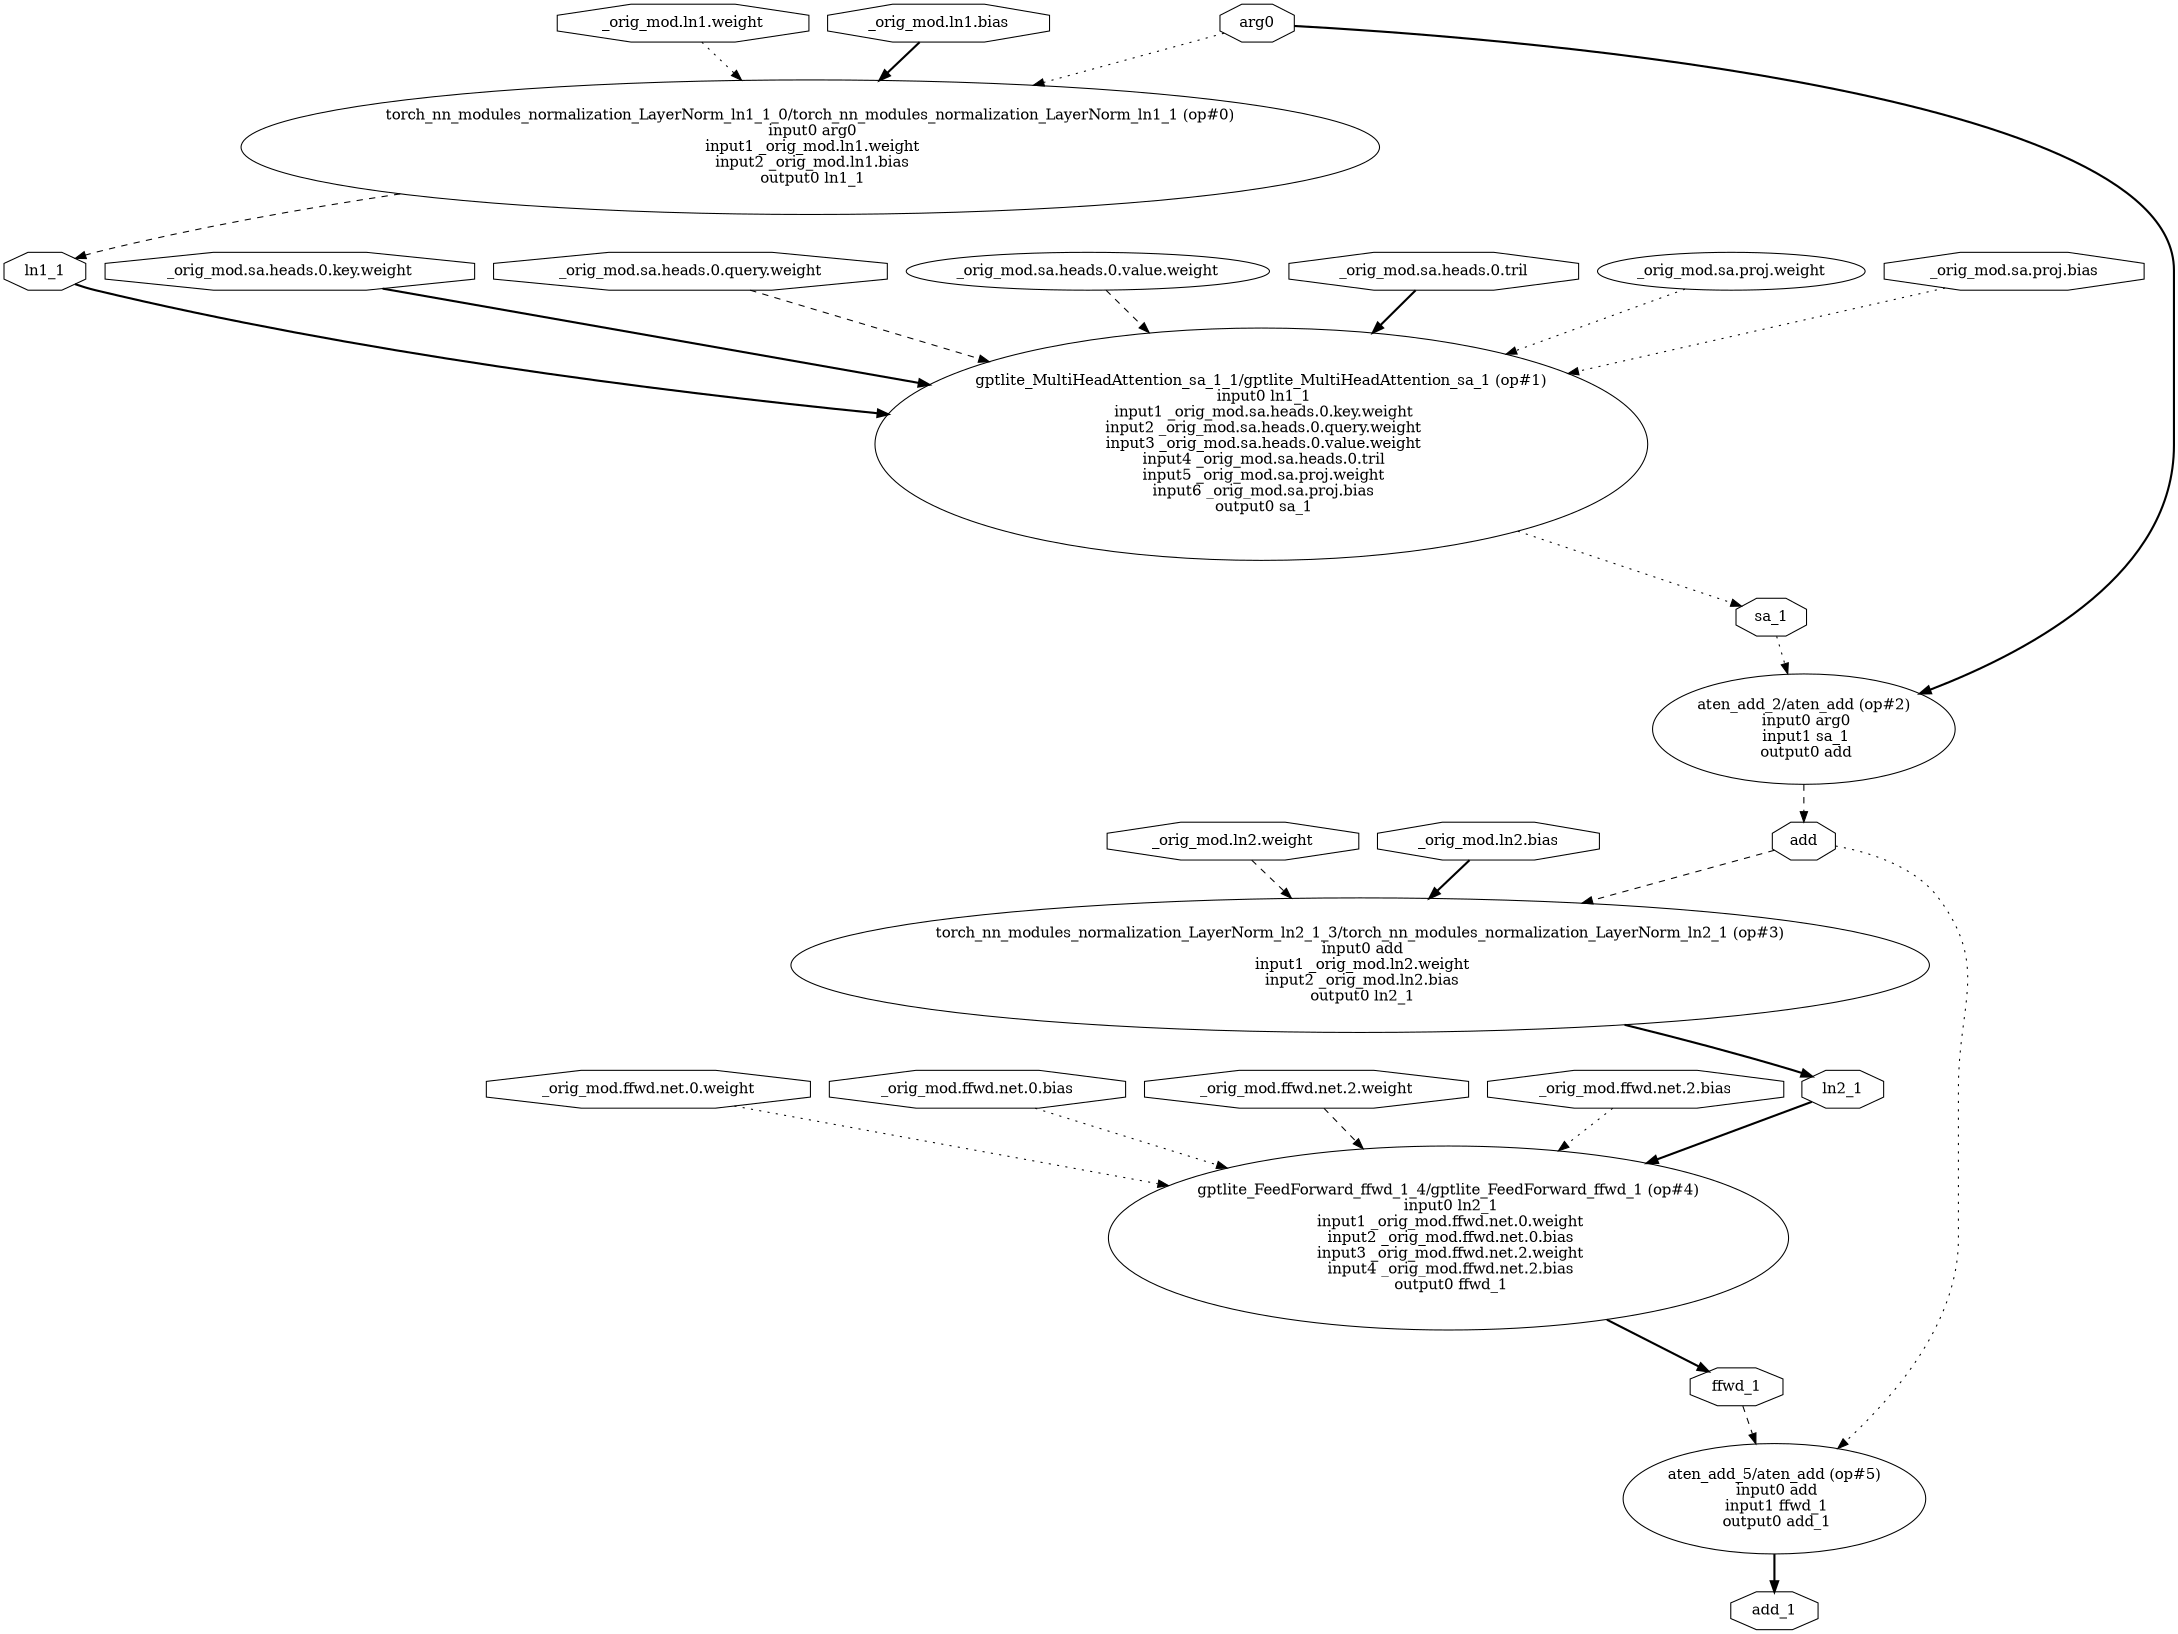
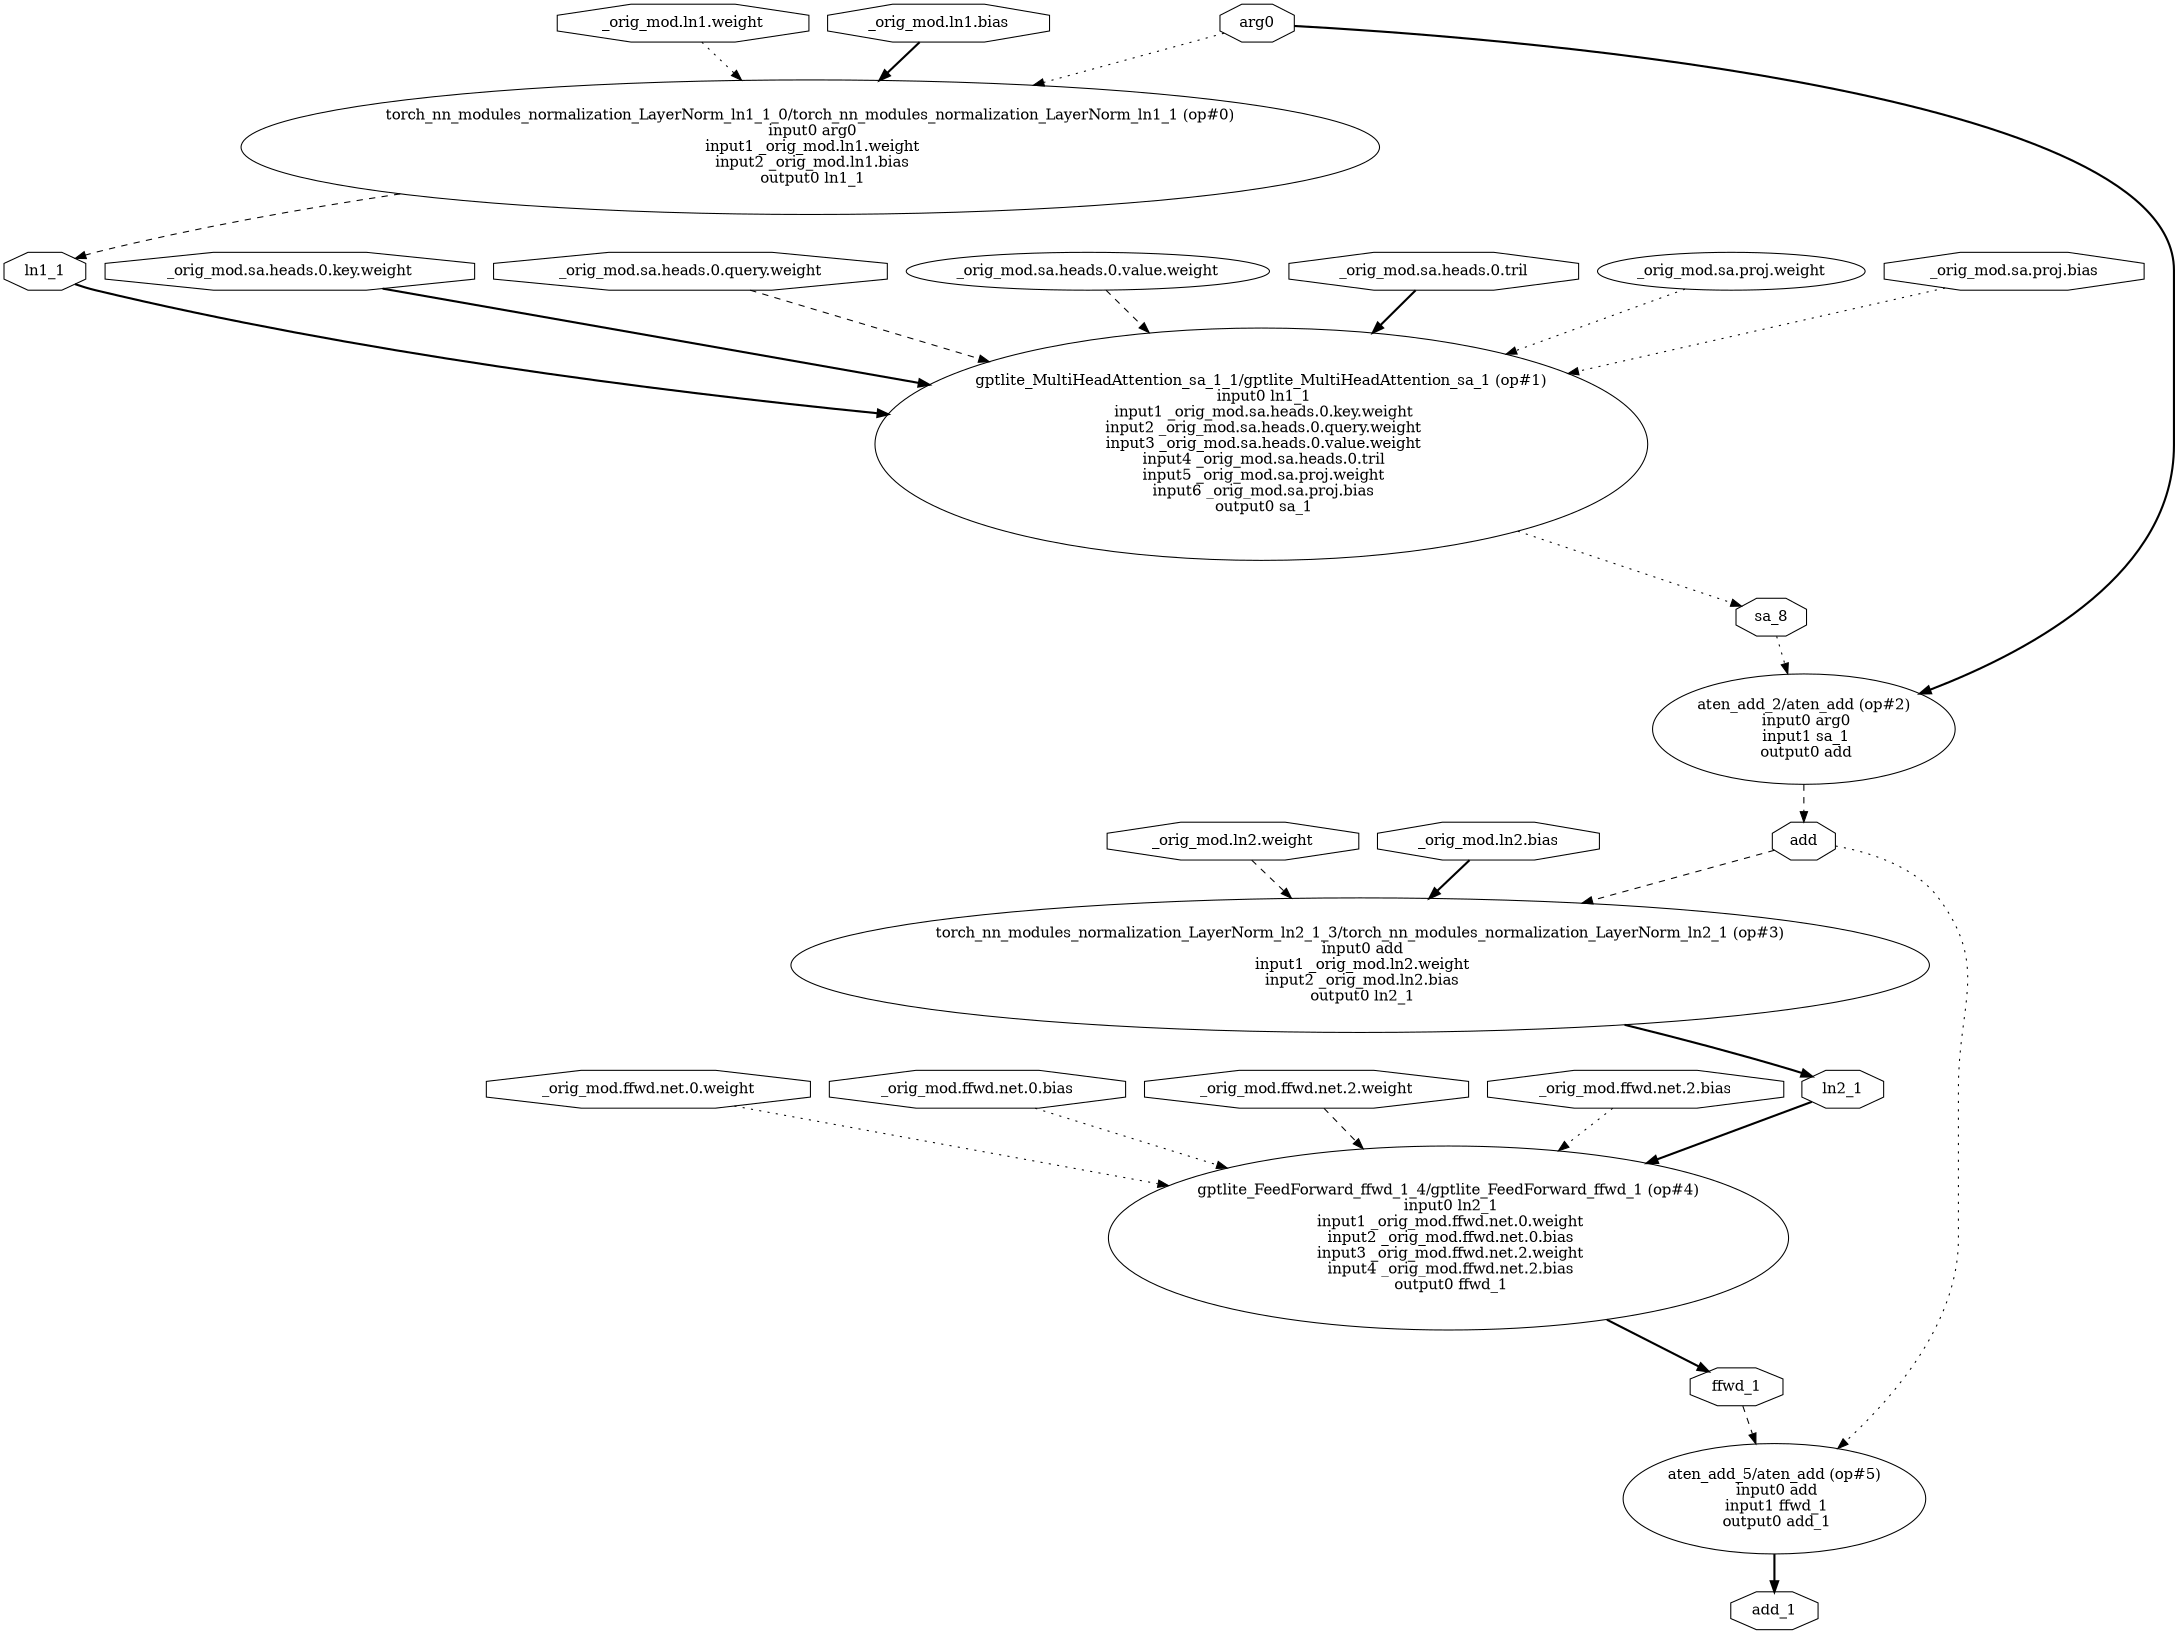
(1771, 617) -> (1771, 617)
